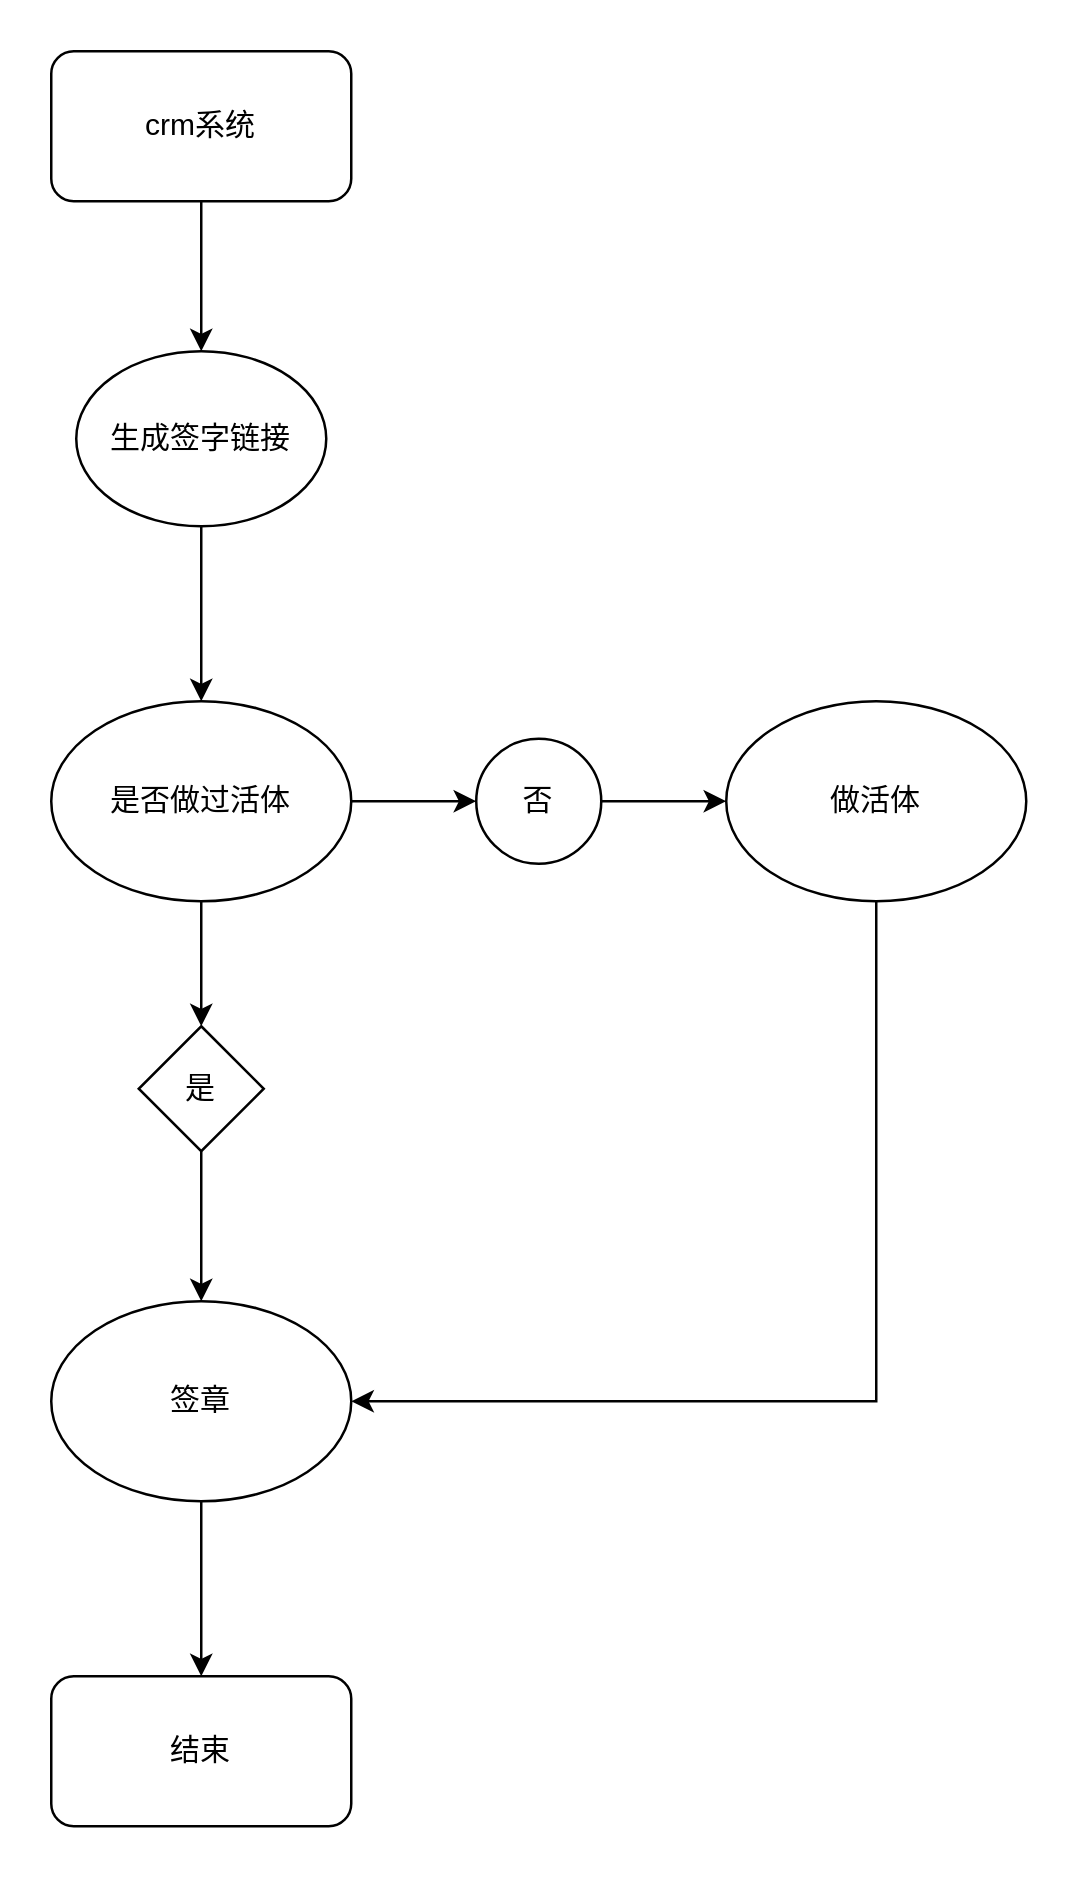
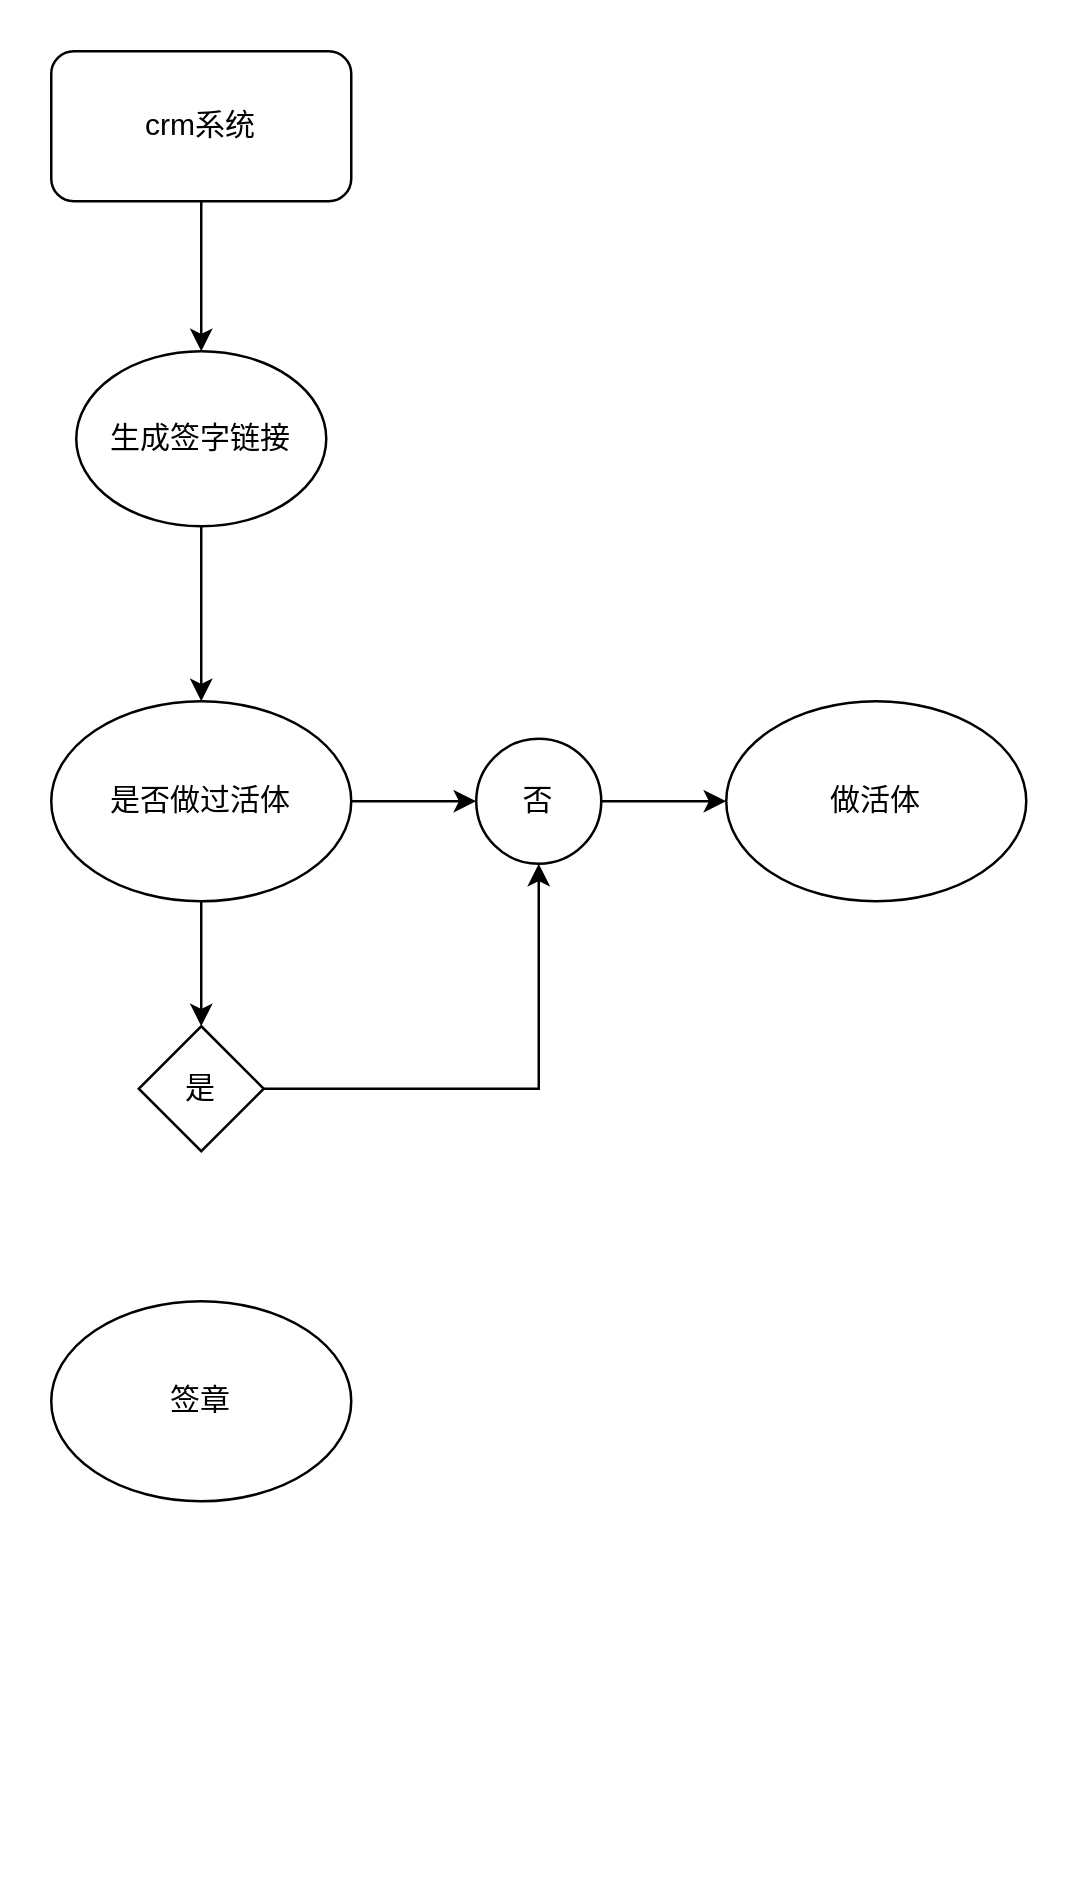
(201, 1218) -> (506, 1089)
(872, 1401) -> none
(201, 1580) -> none
(201, 1751) -> none
